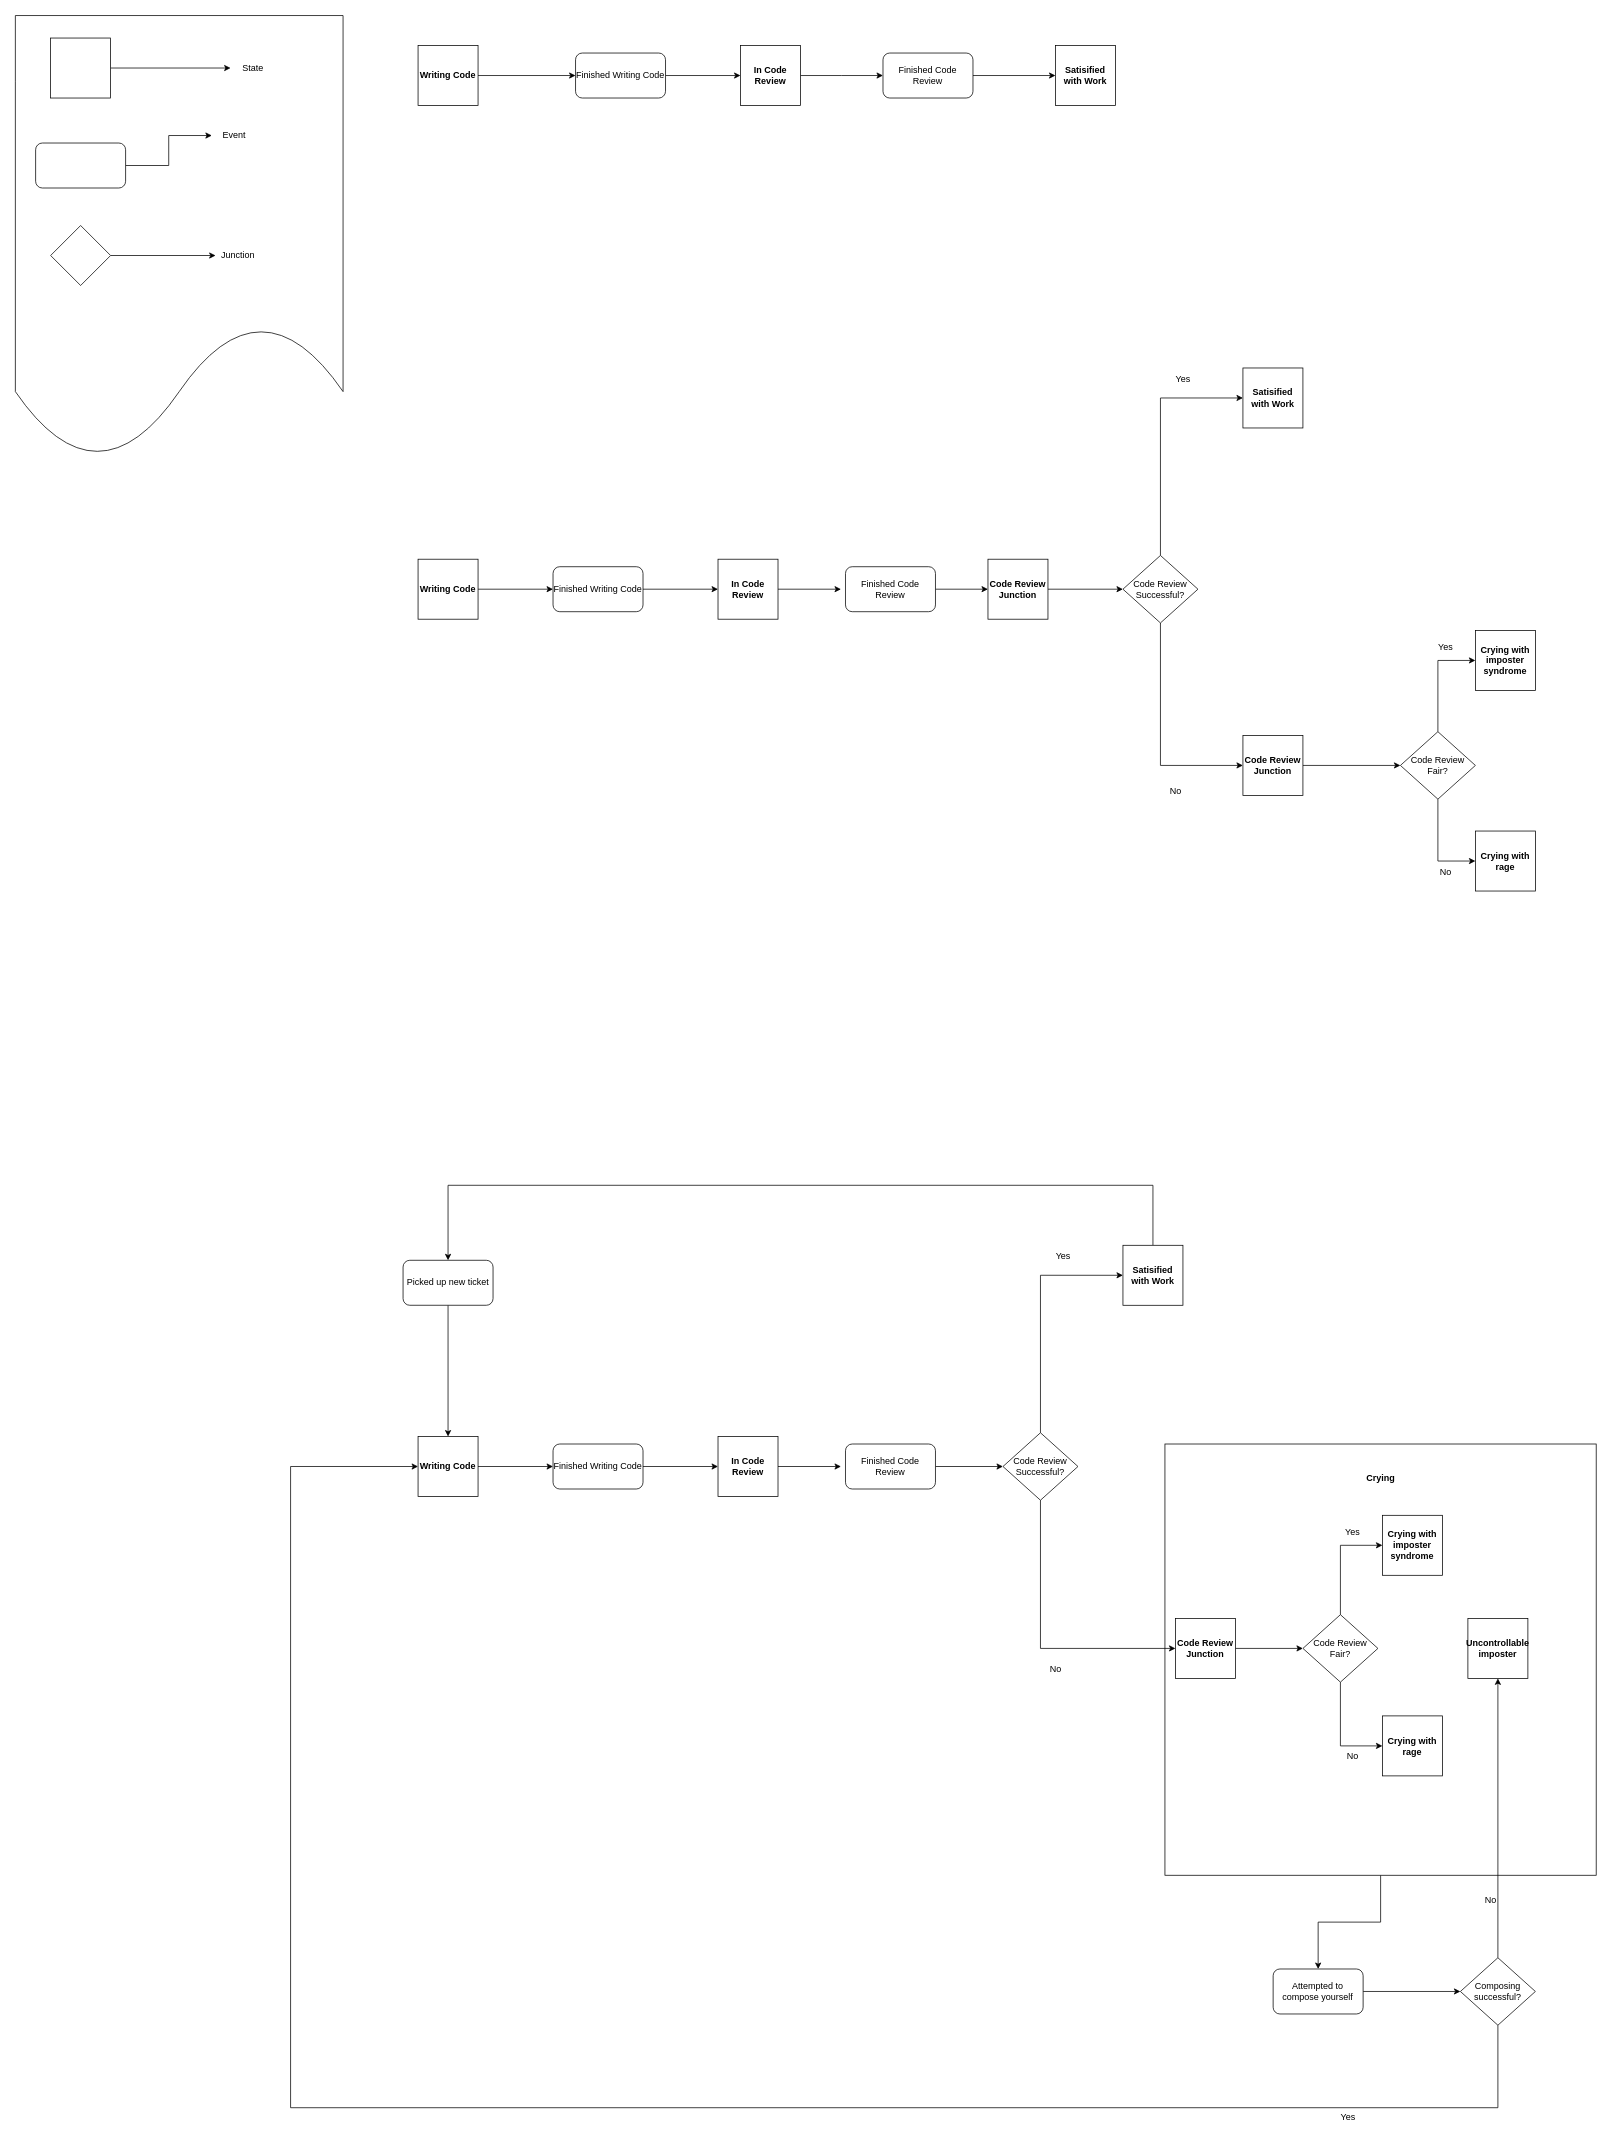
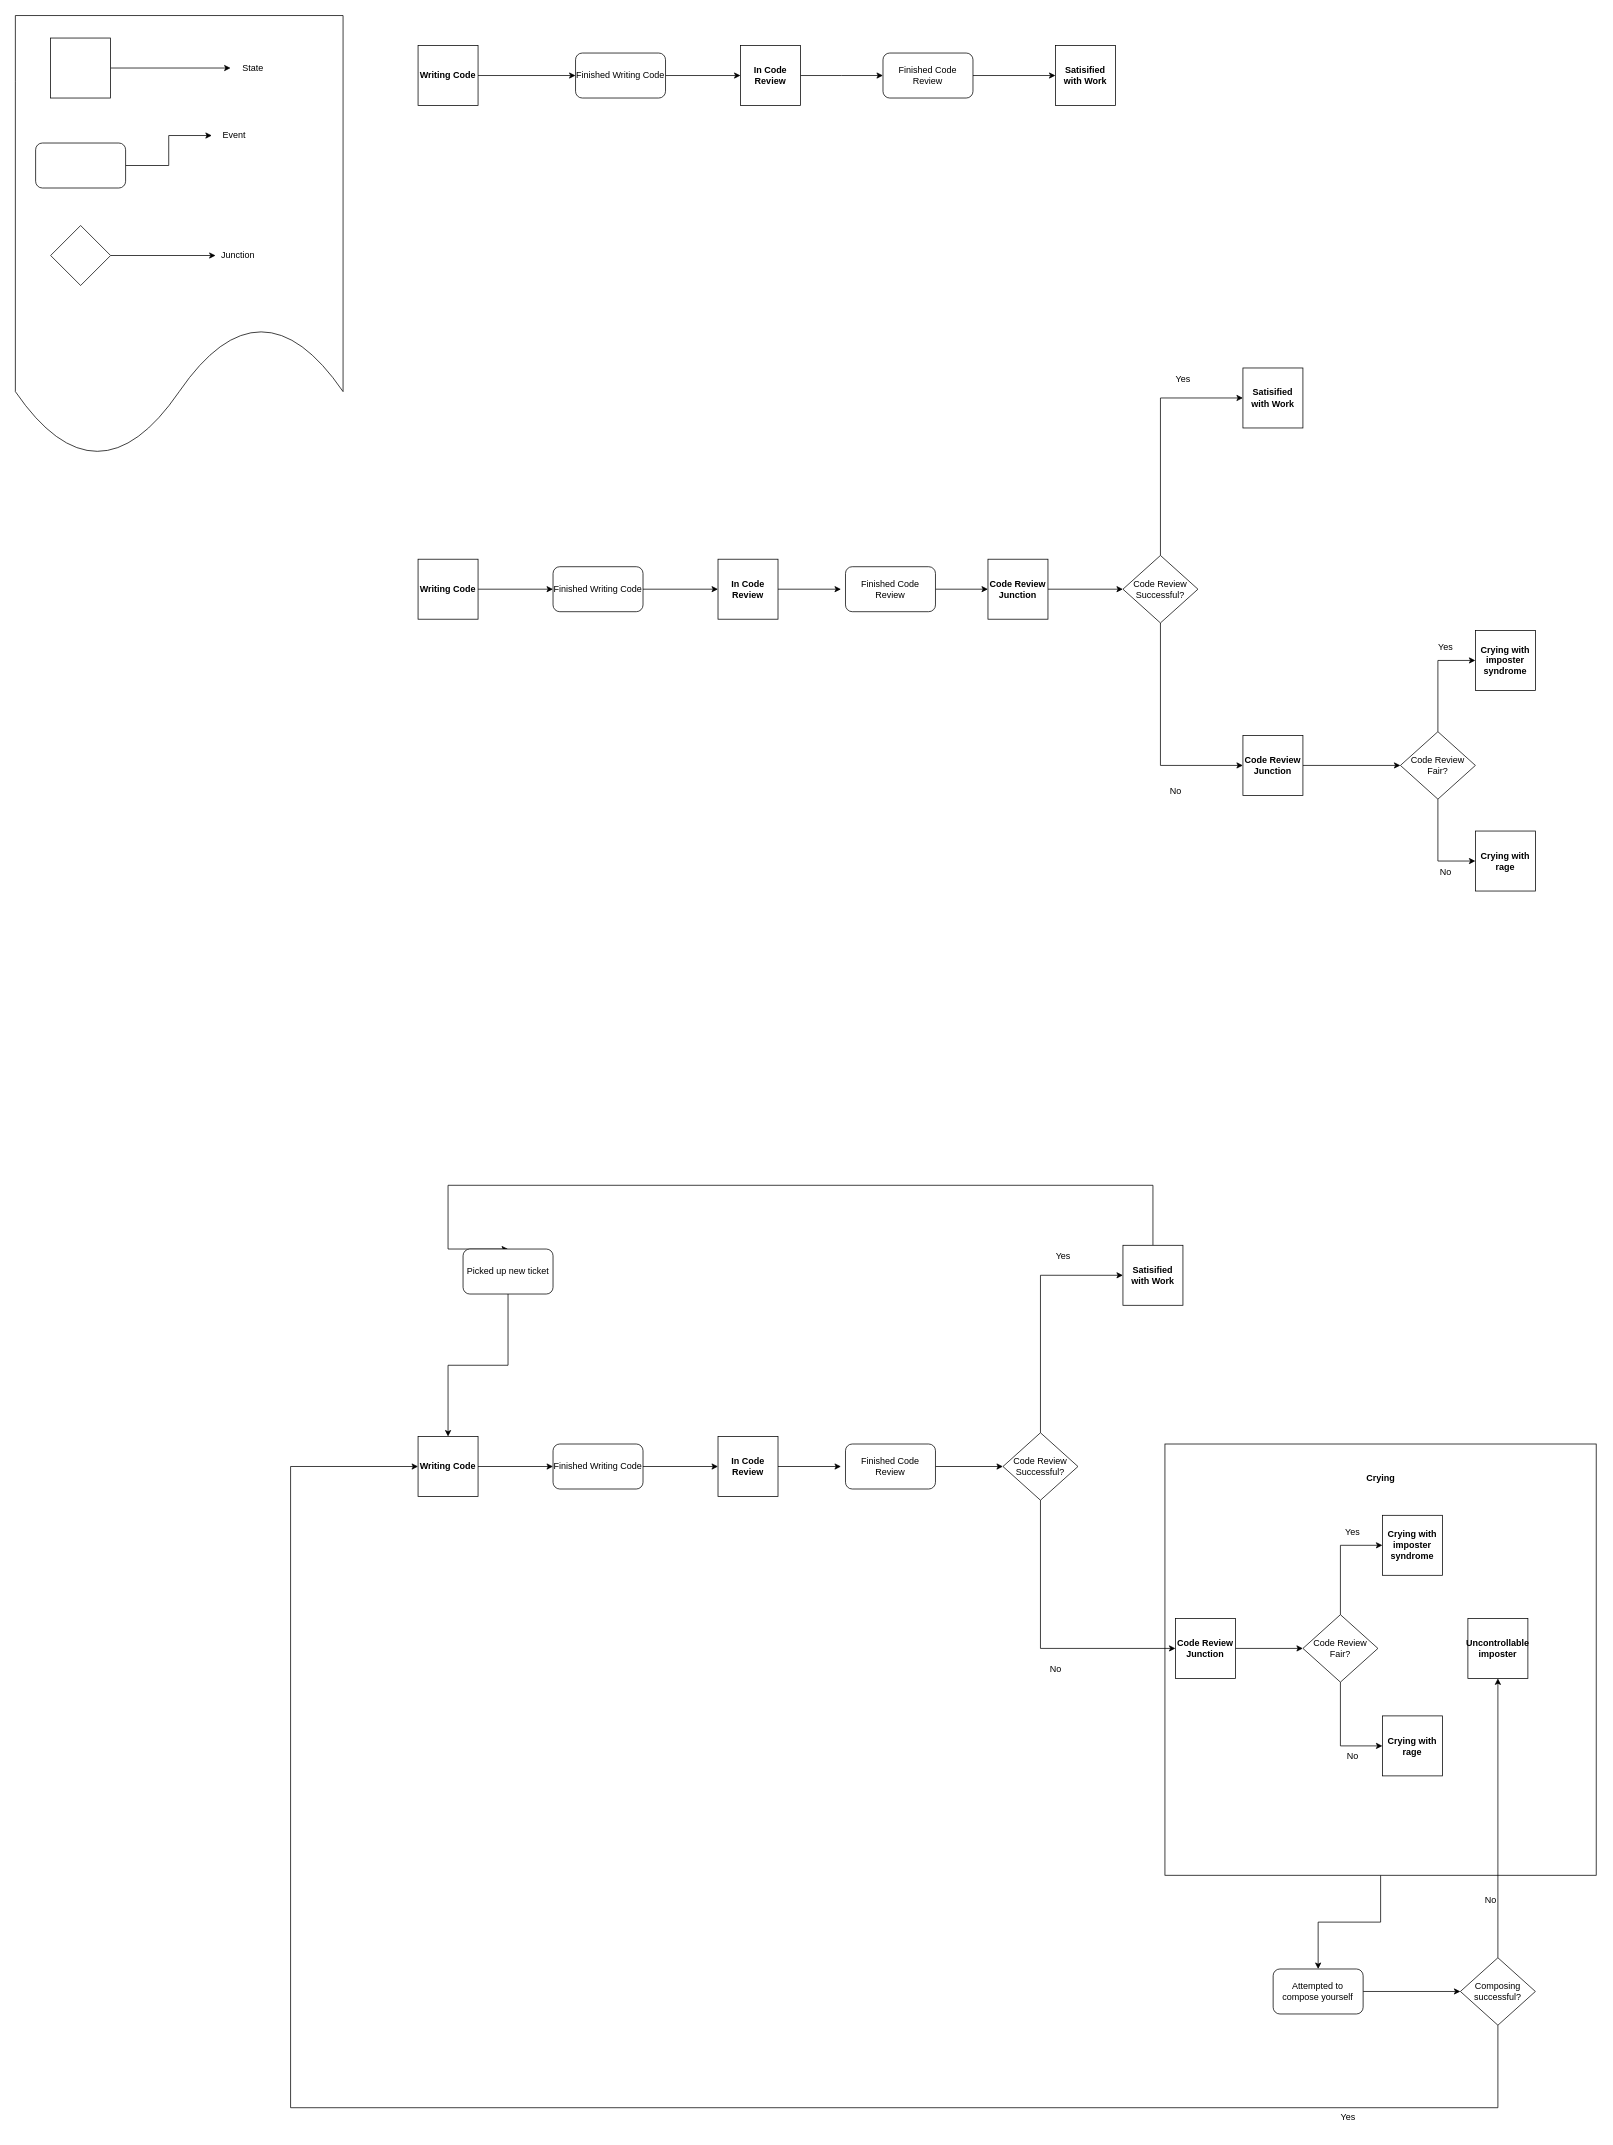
(448, 1283) -> (508, 1272)
